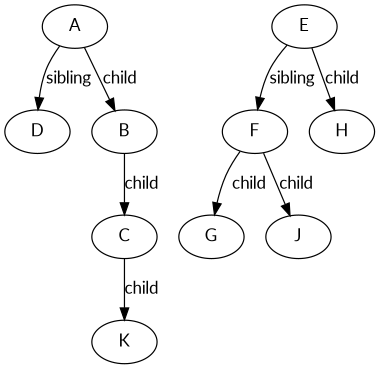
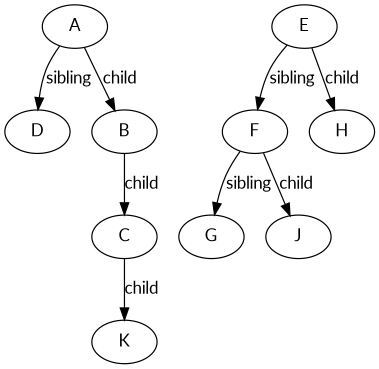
(249, 184) -> (249, 184)
